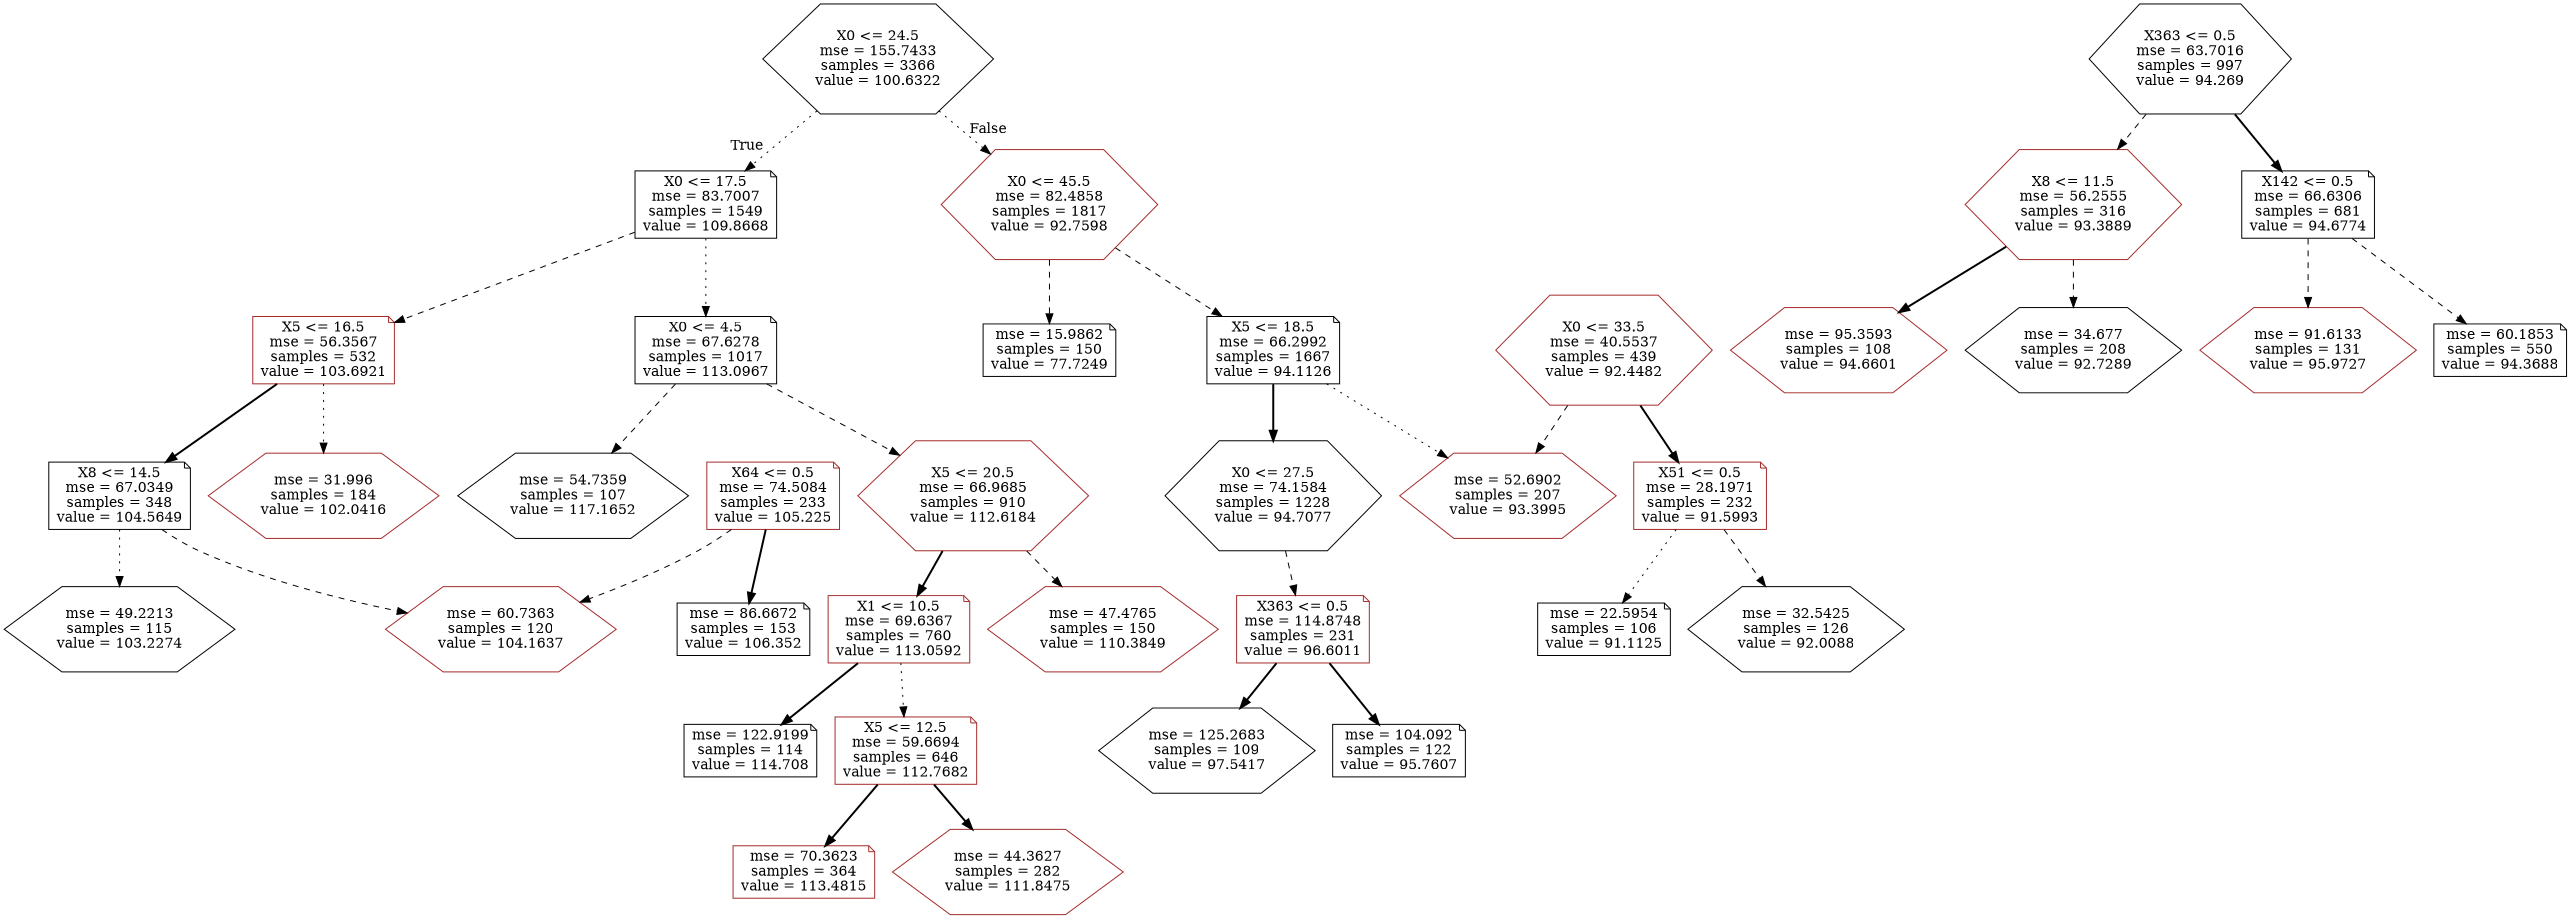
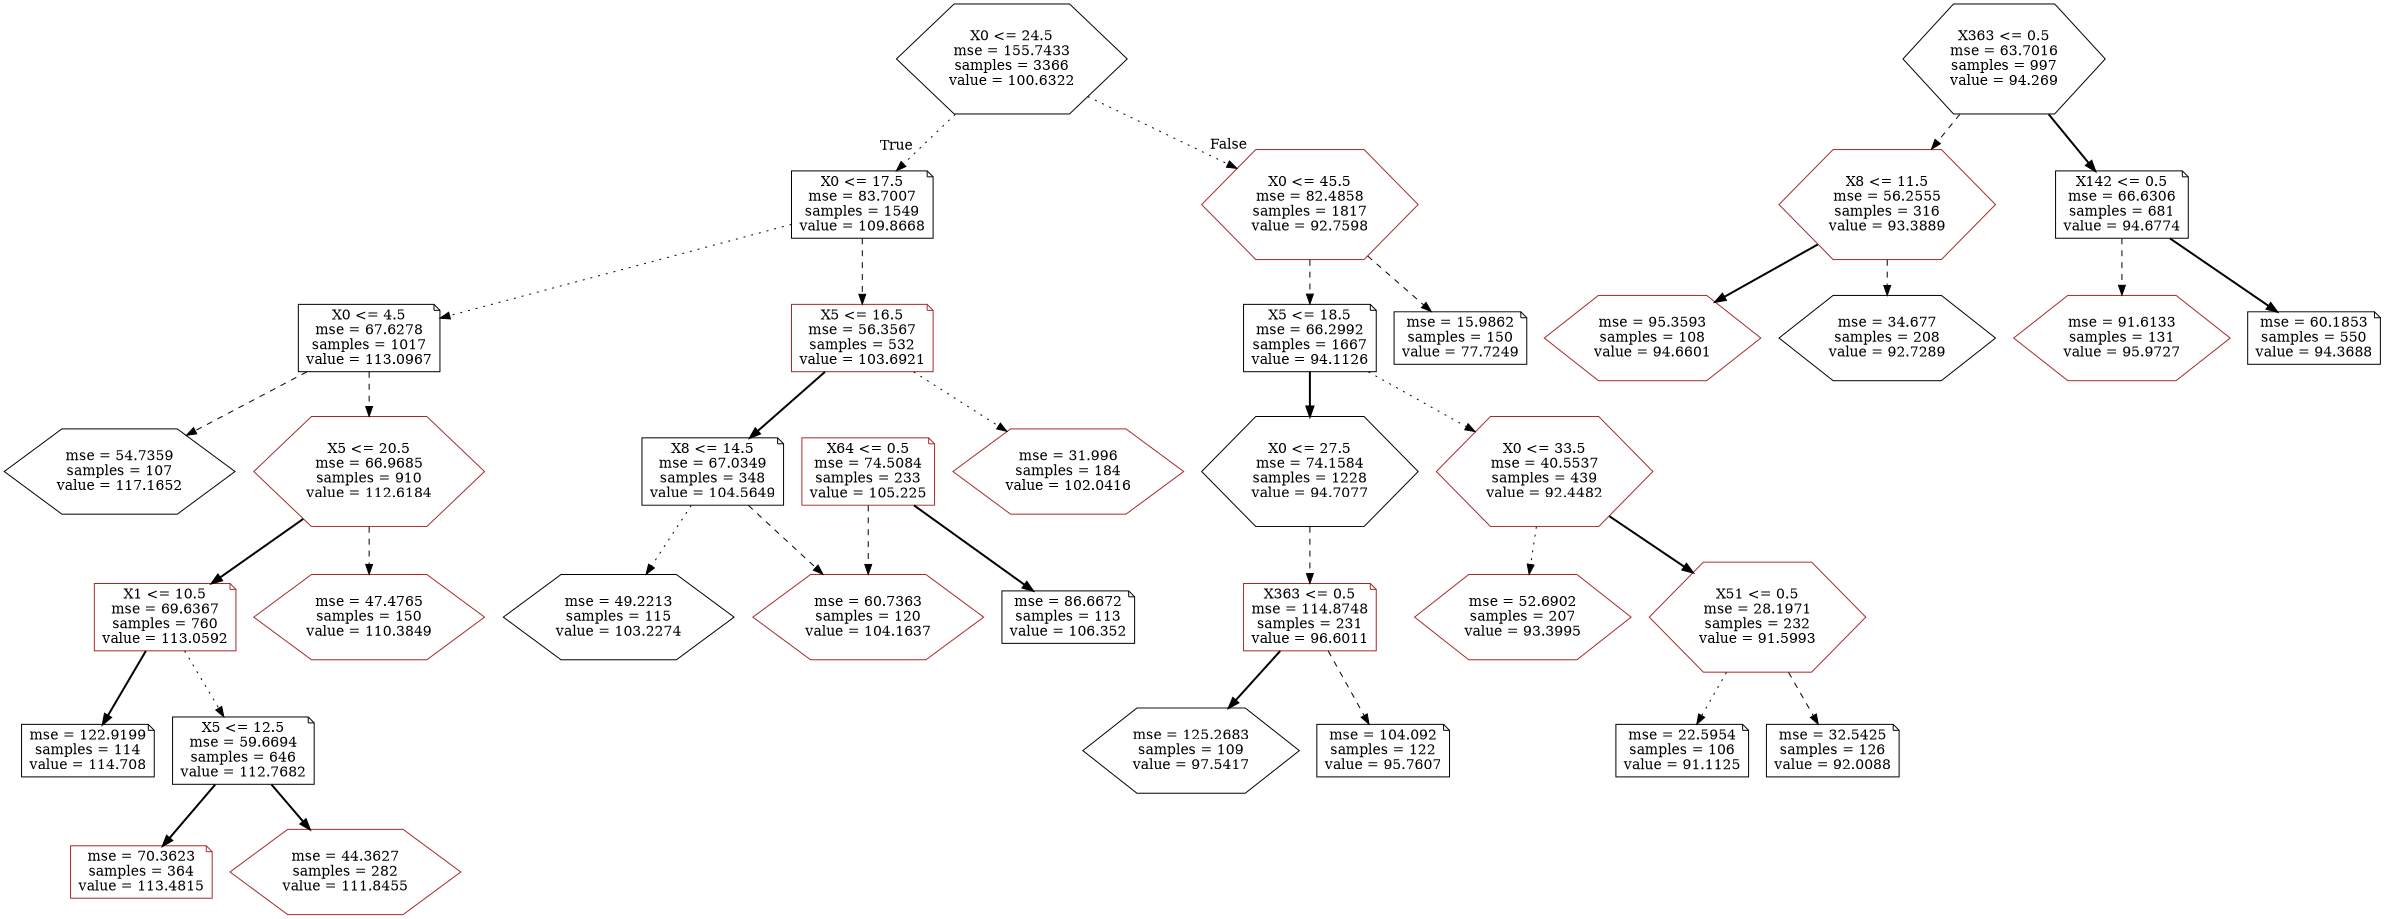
(2405, 278) -> (2219, 272)
(1383, 418) -> (1417, 399)
(1555, 425) -> (1534, 546)
(1700, 496) -> (1758, 617)
(743, 629) -> (1068, 617)
(1796, 629) -> (1833, 751)
(1351, 690) -> (1346, 683)
(906, 751) -> (243, 751)
(1008, 872) -> (345, 872)
